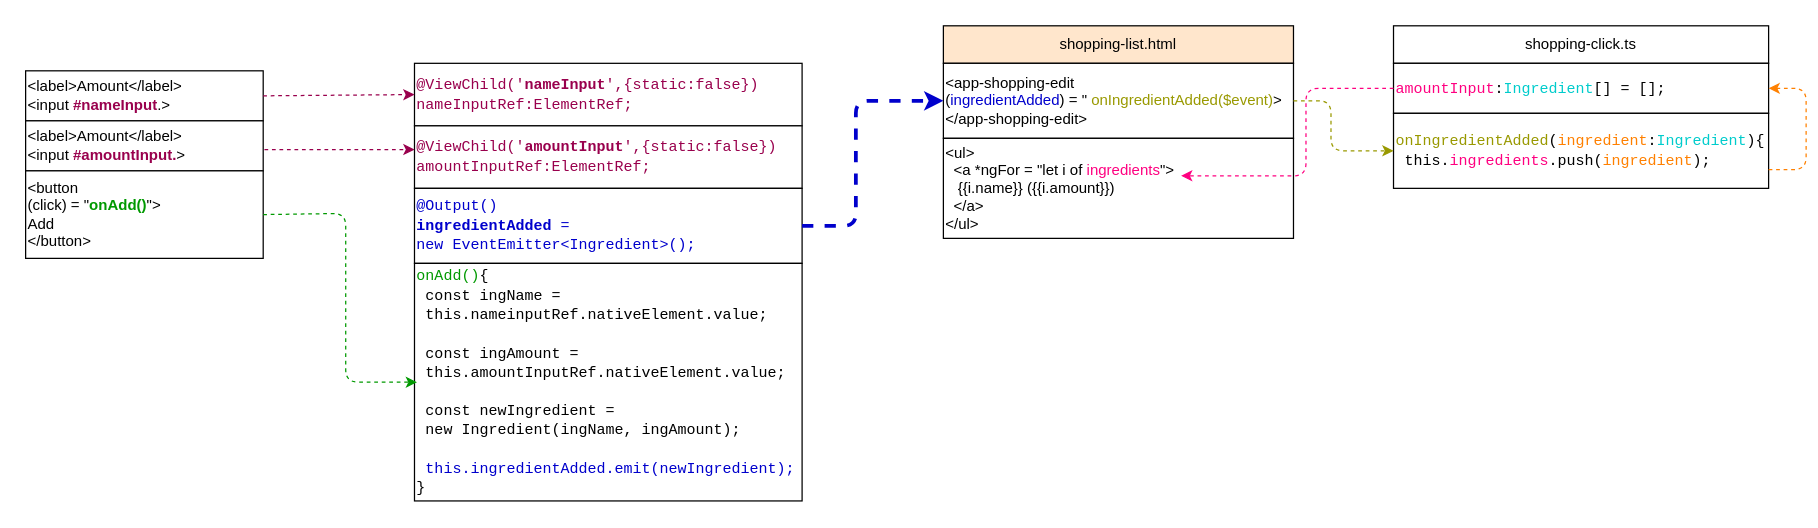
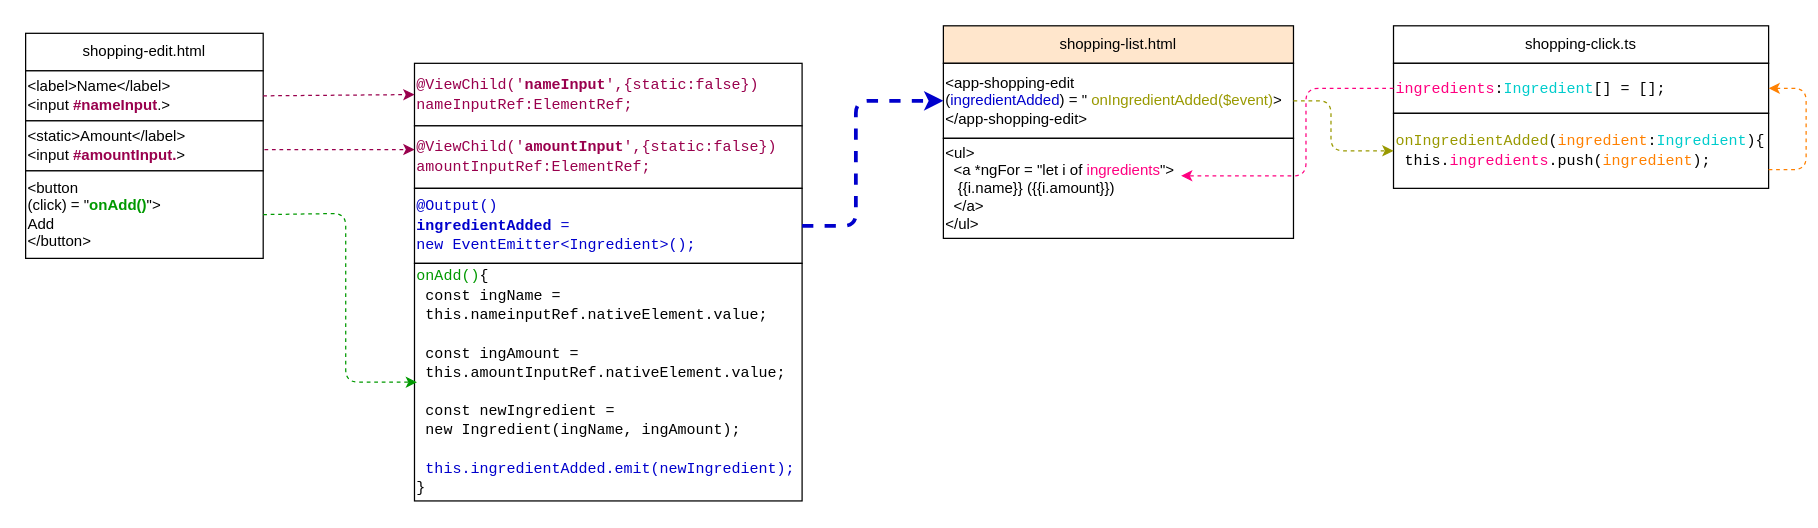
none -> (144, 52)
(1512, 88) -> (1508, 88)
(109, 96) -> (102, 96)
(110, 146) -> (115, 146)
